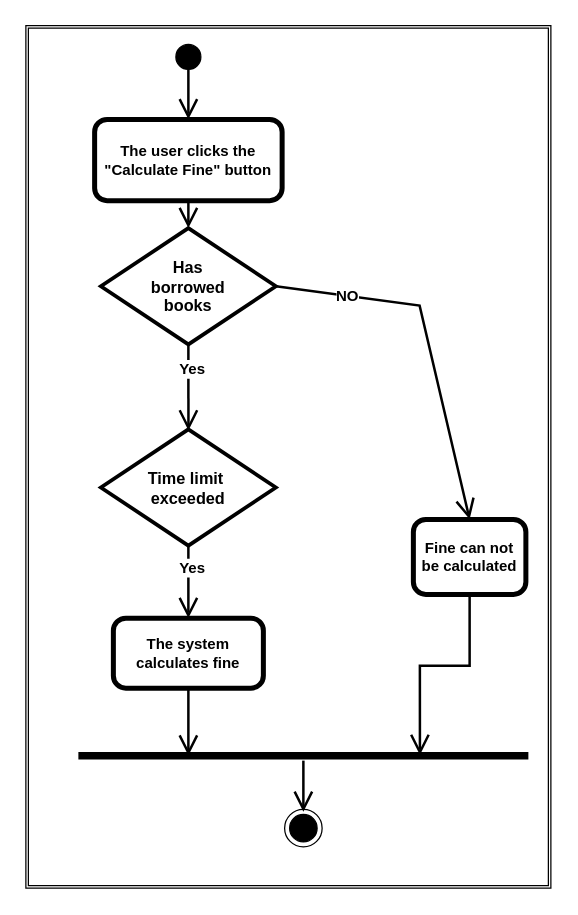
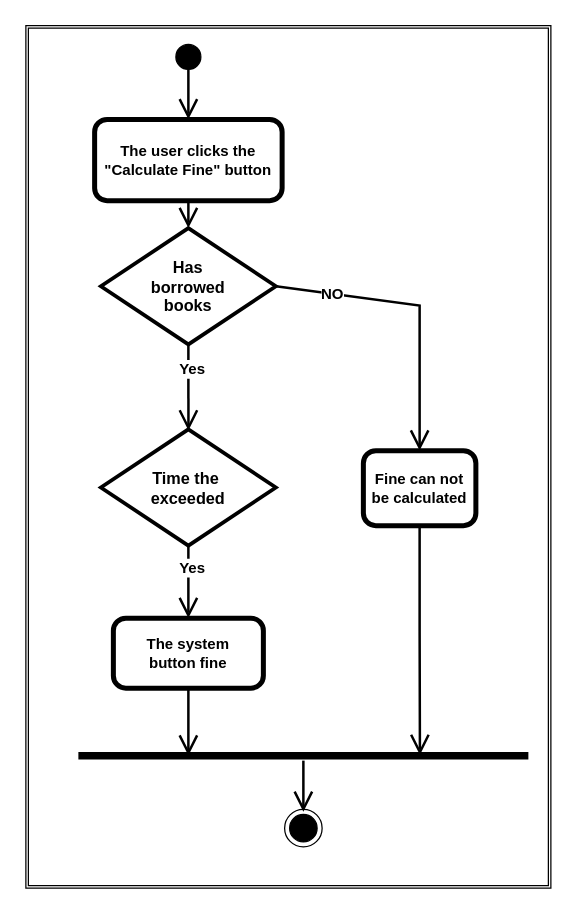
(188, 488) -> (188, 488)
(469, 557) -> (419, 488)
(188, 653) -> (188, 653)
